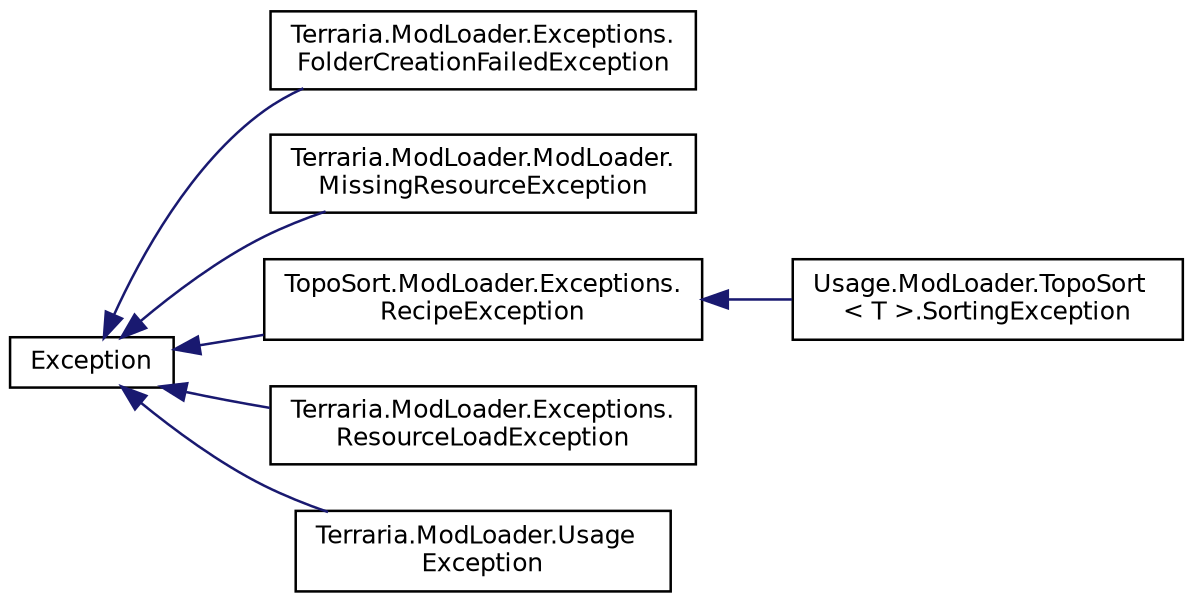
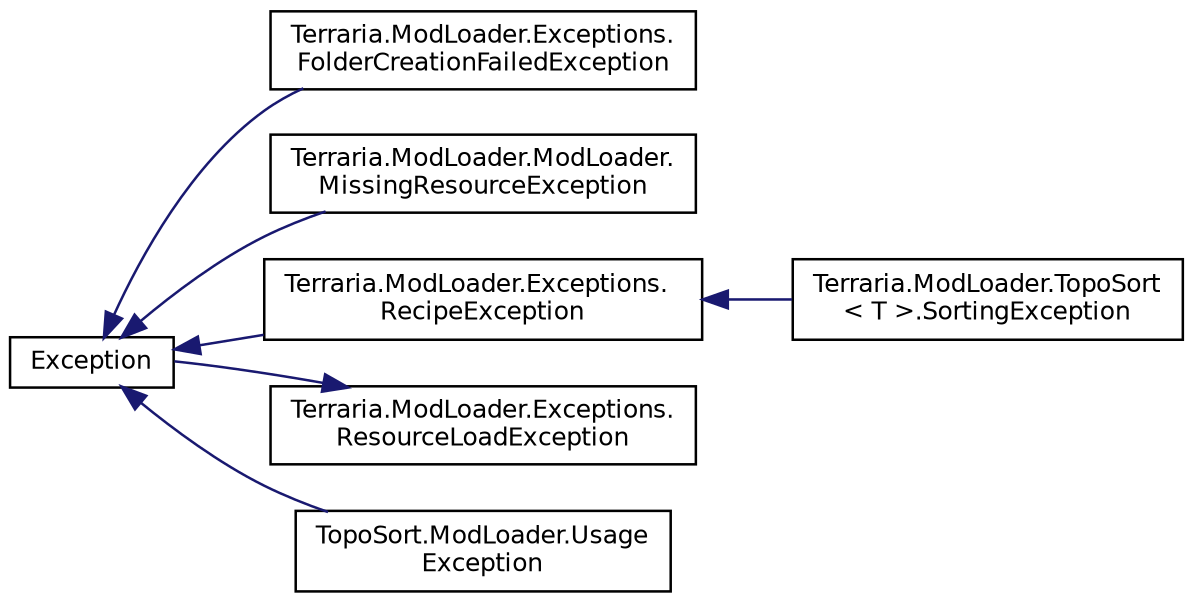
(483, 299) -> (483, 299)
(988, 299) -> (988, 299)
(228, 400) -> (249, 371)
(483, 551) -> (483, 551)
